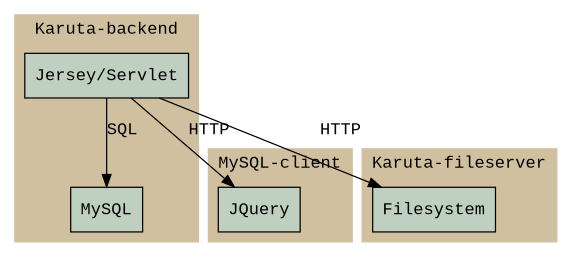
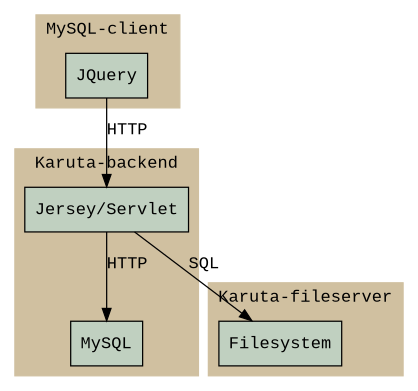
(122, 130) -> (128, 264)
(341, 130) -> (204, 264)
(178, 138) -> (107, 136)
